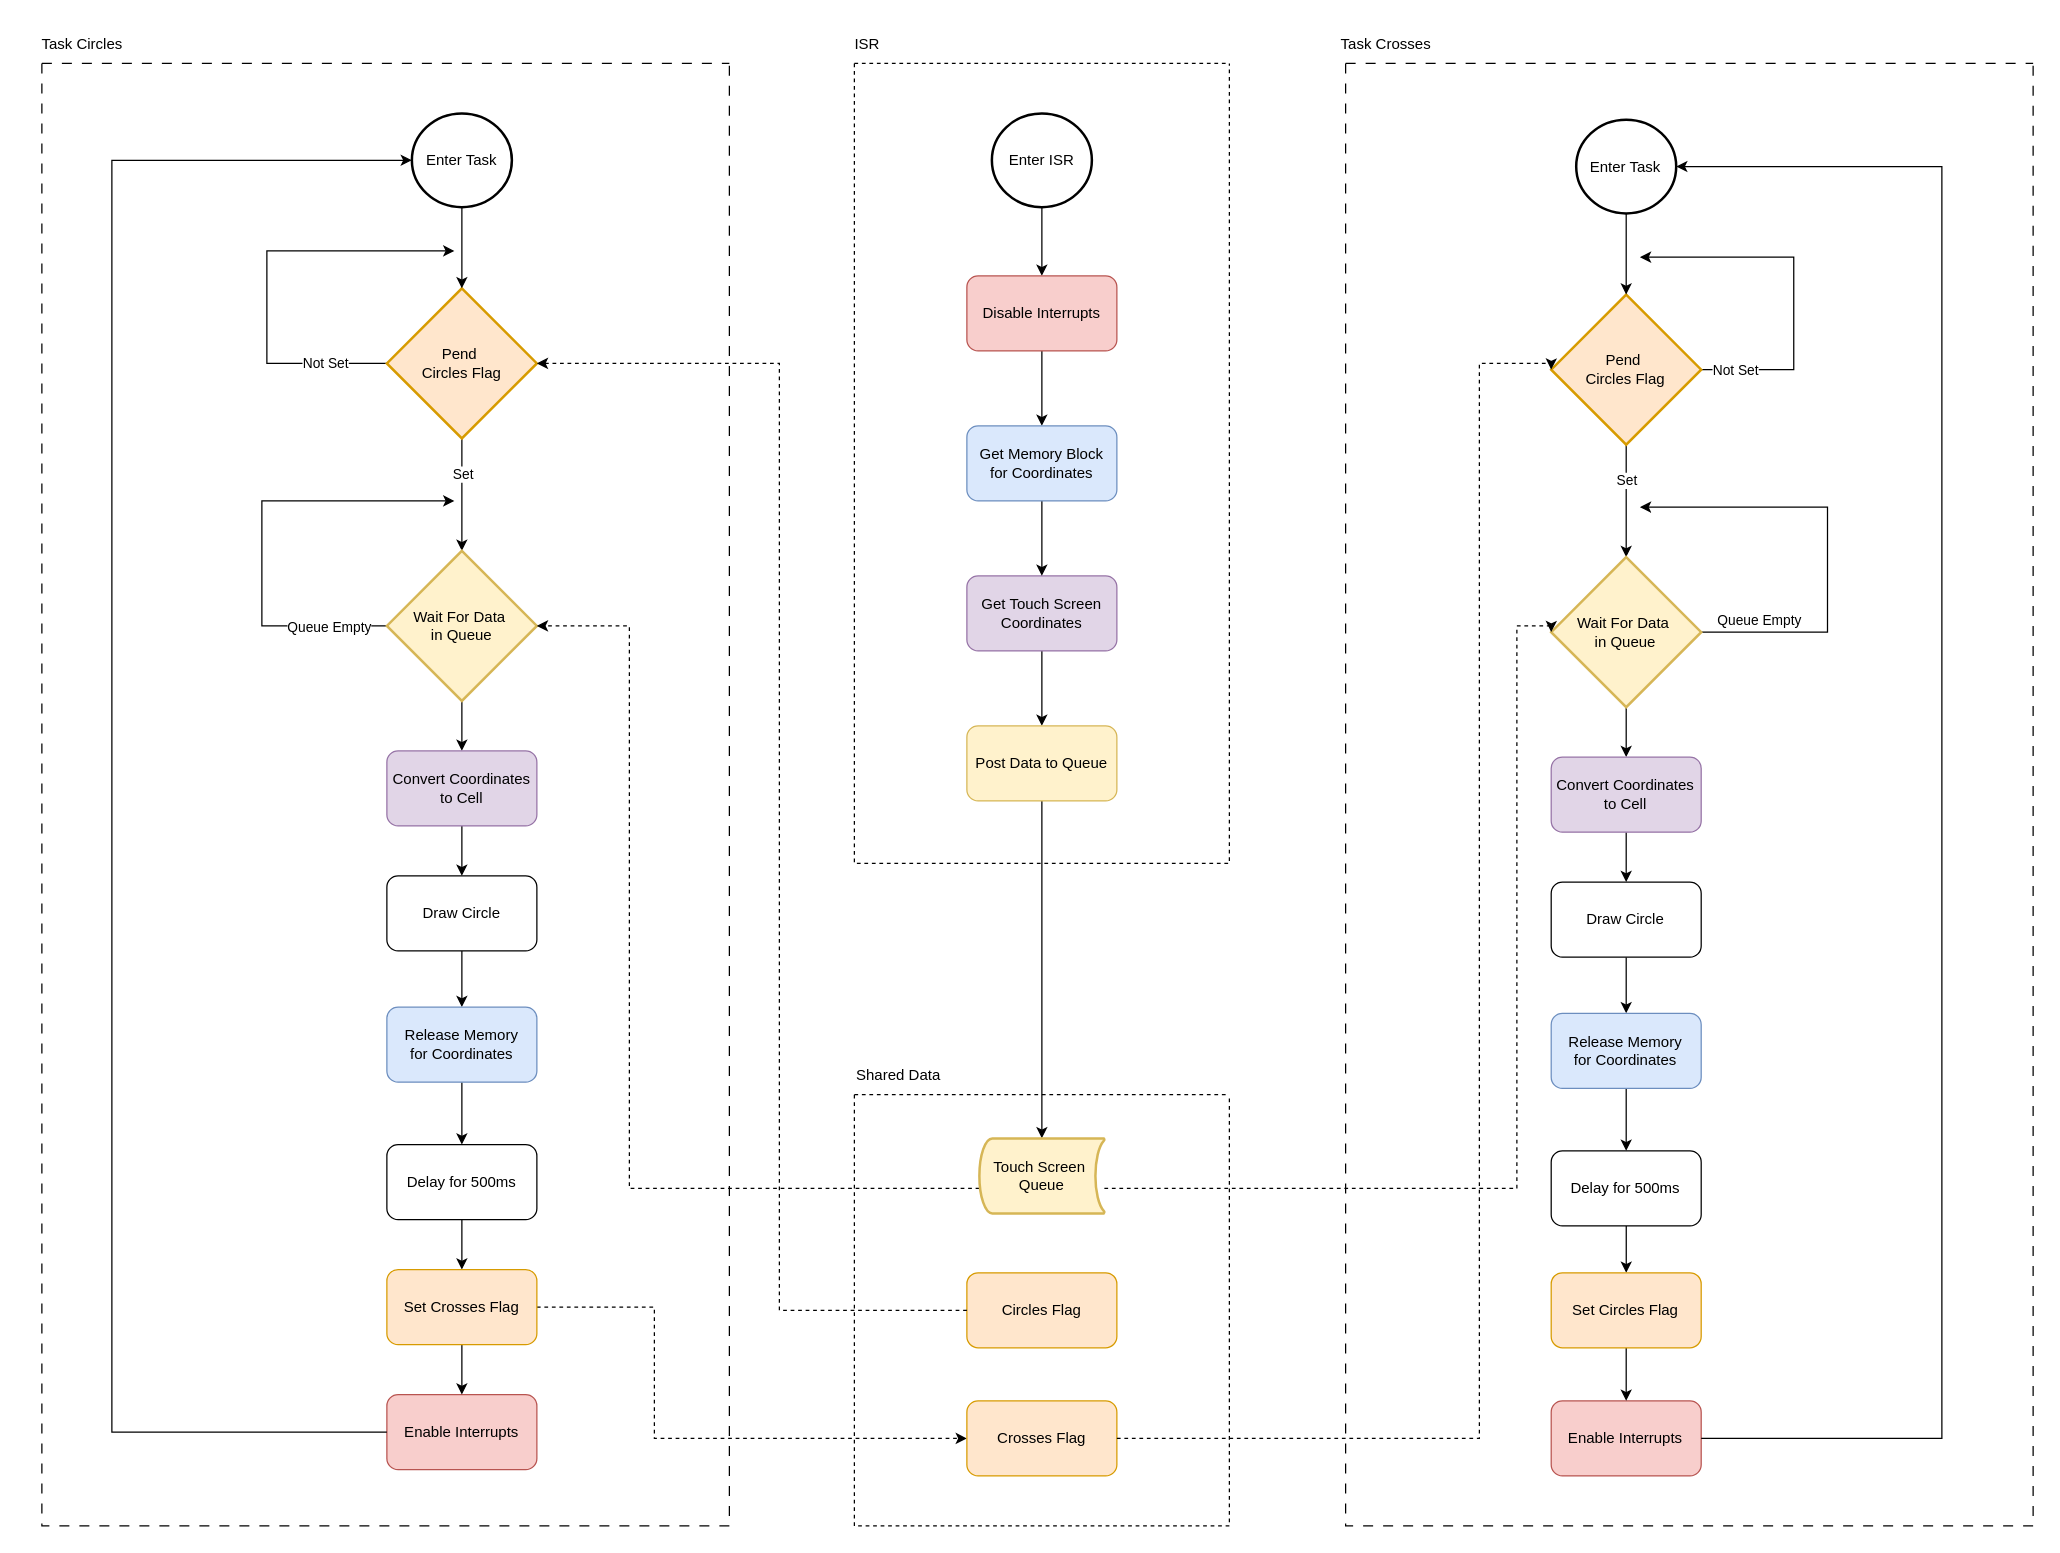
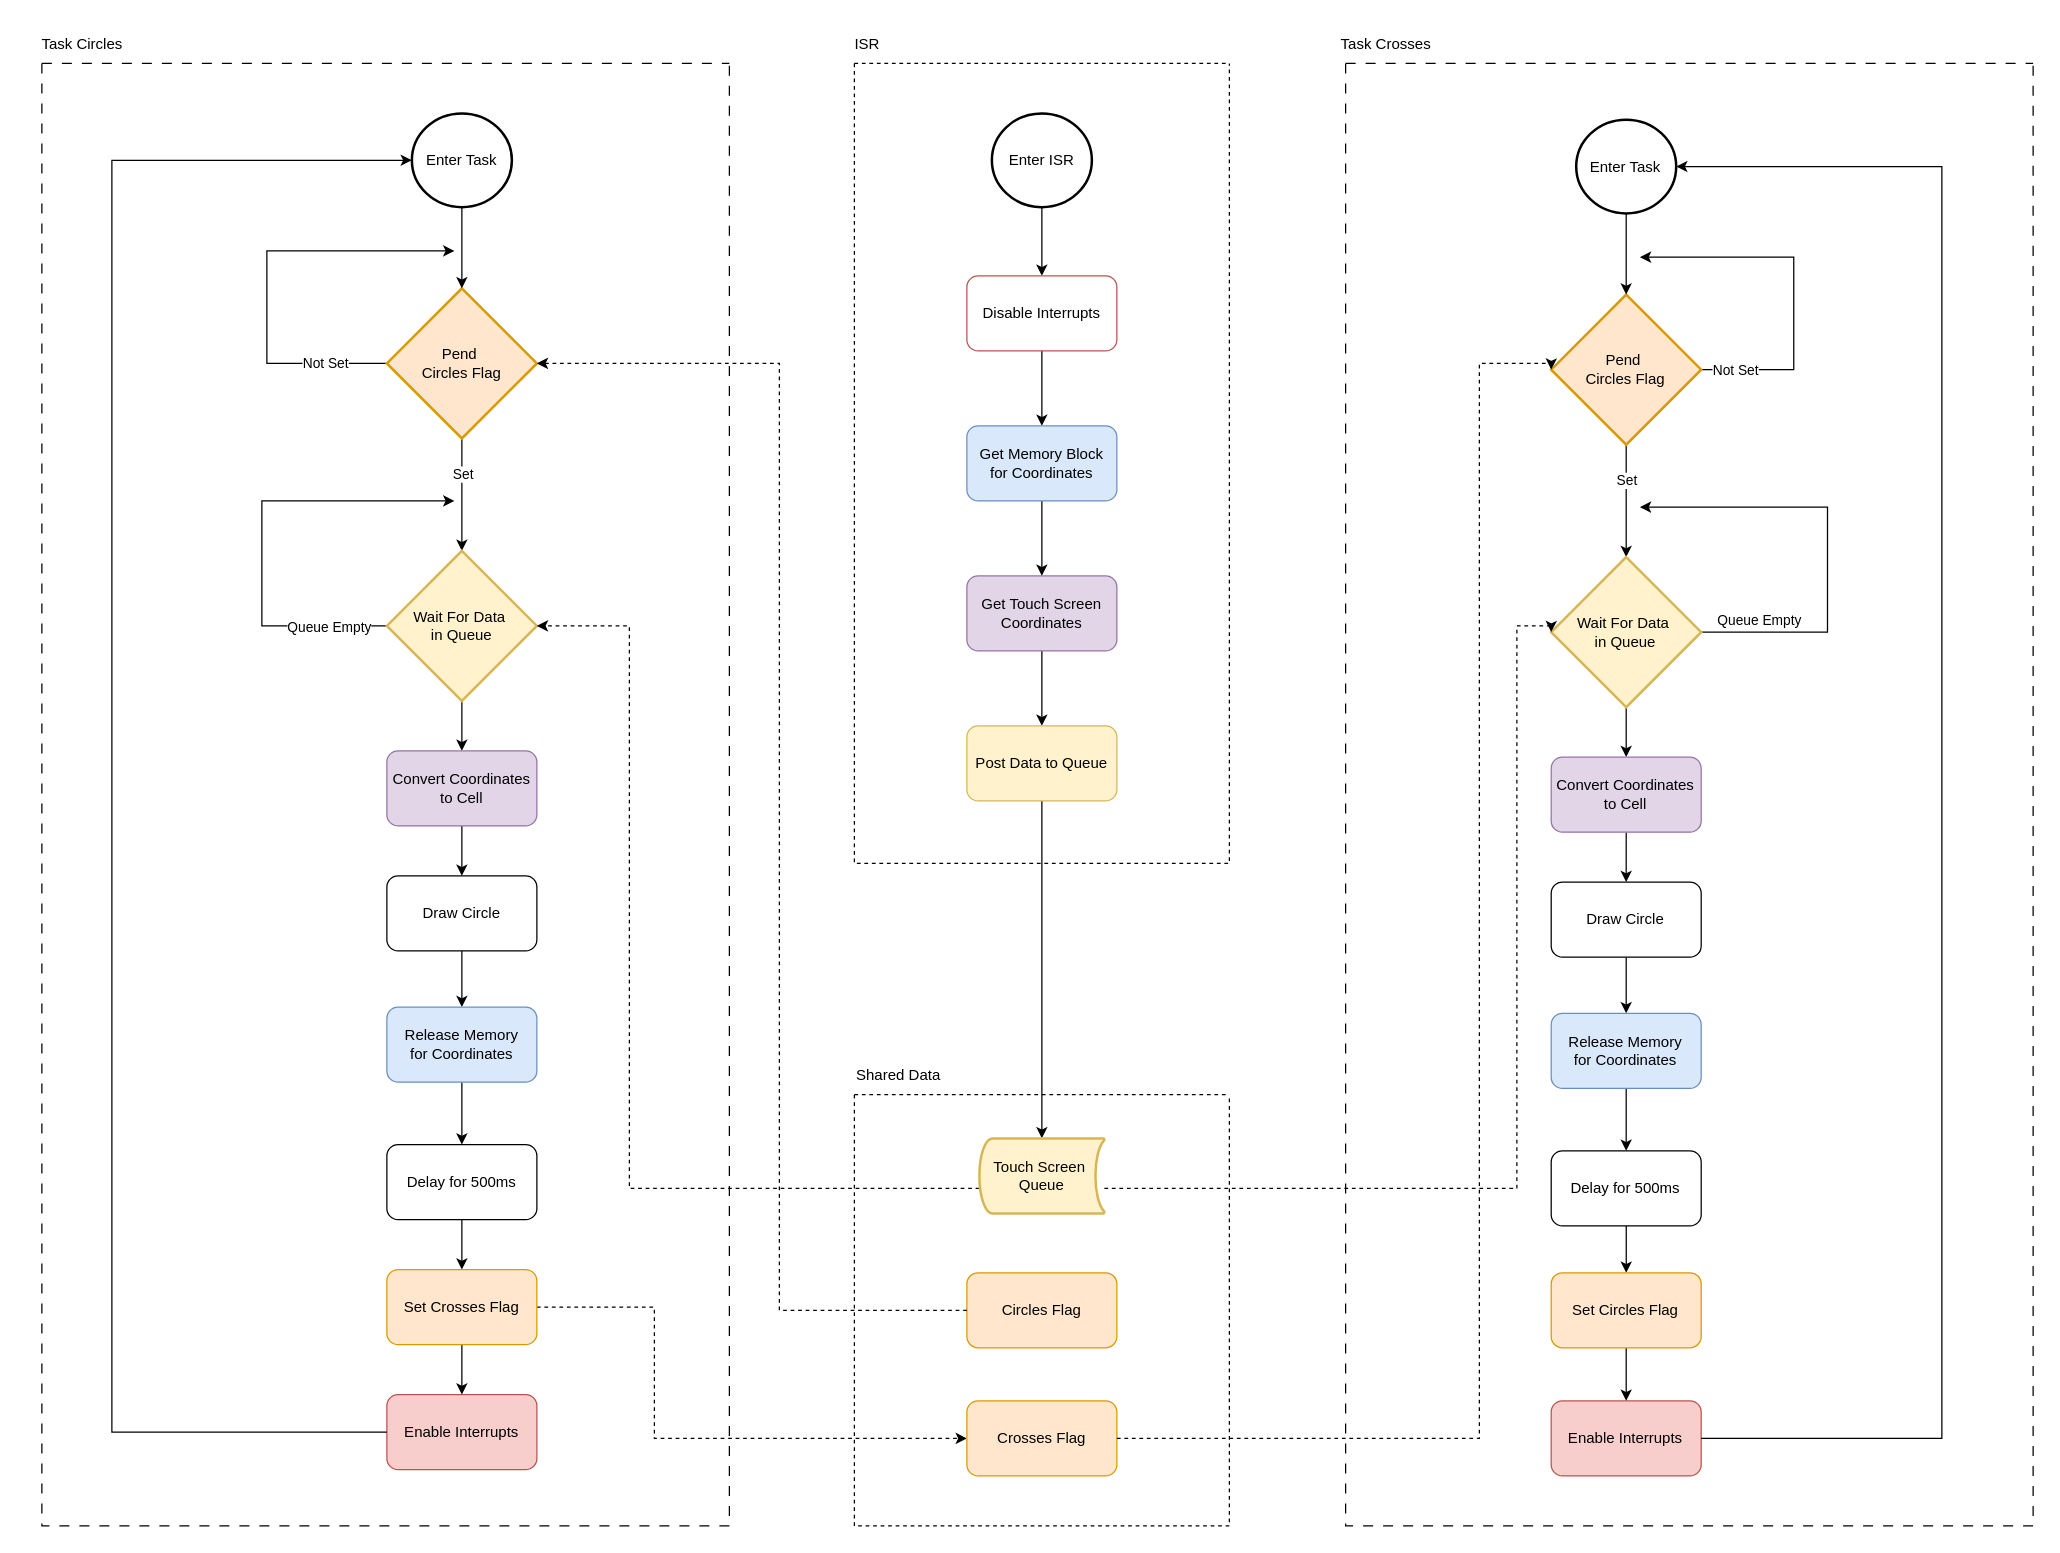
(1042, 313) -> (1042, 313)
